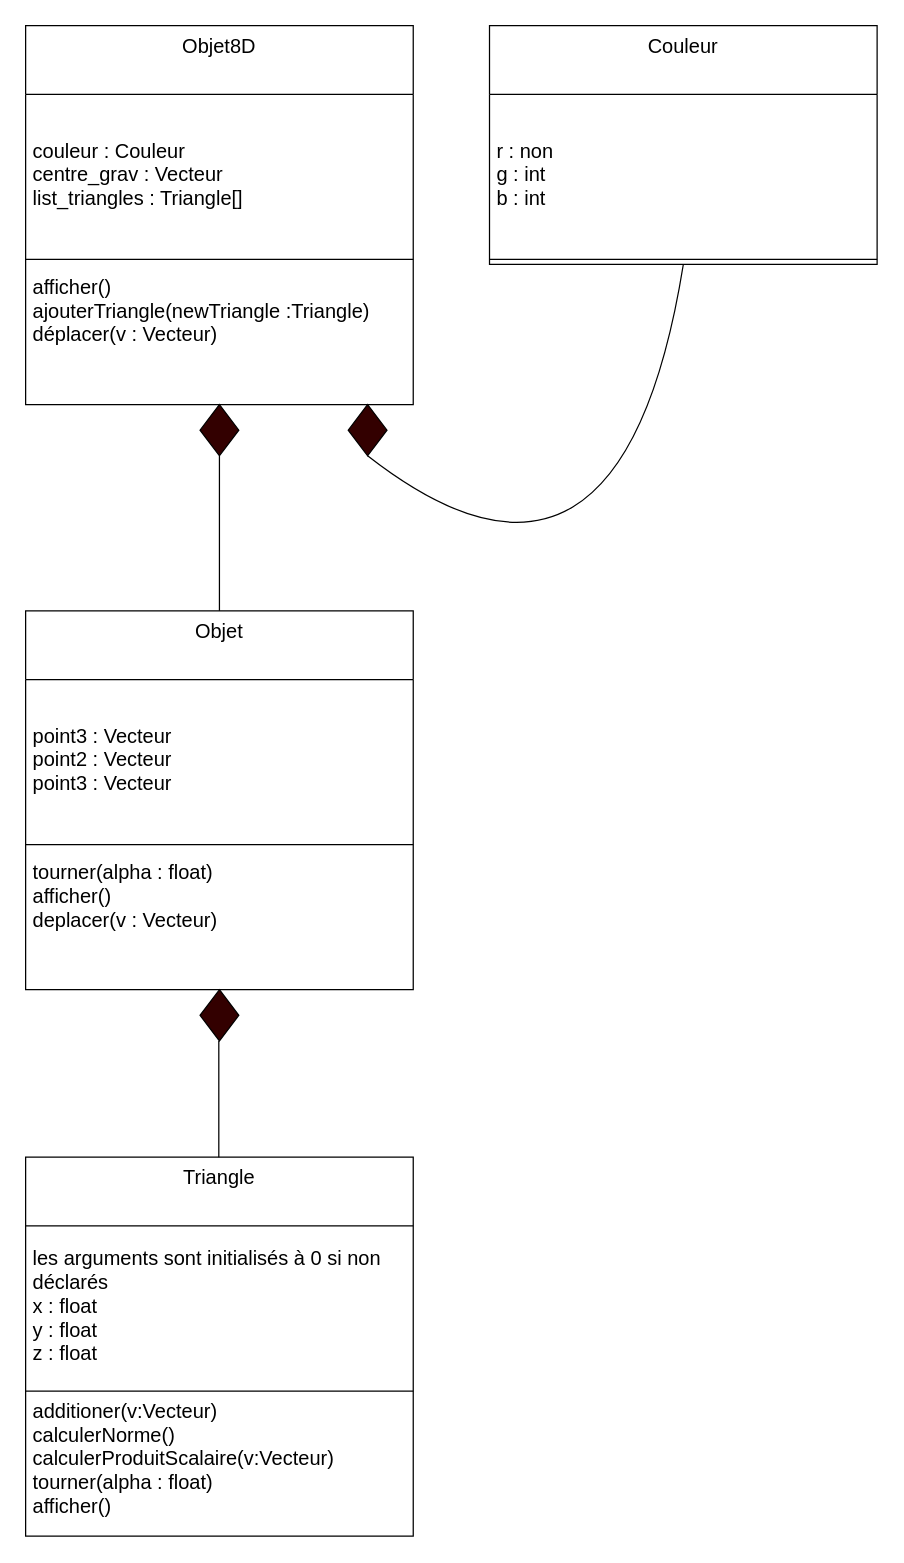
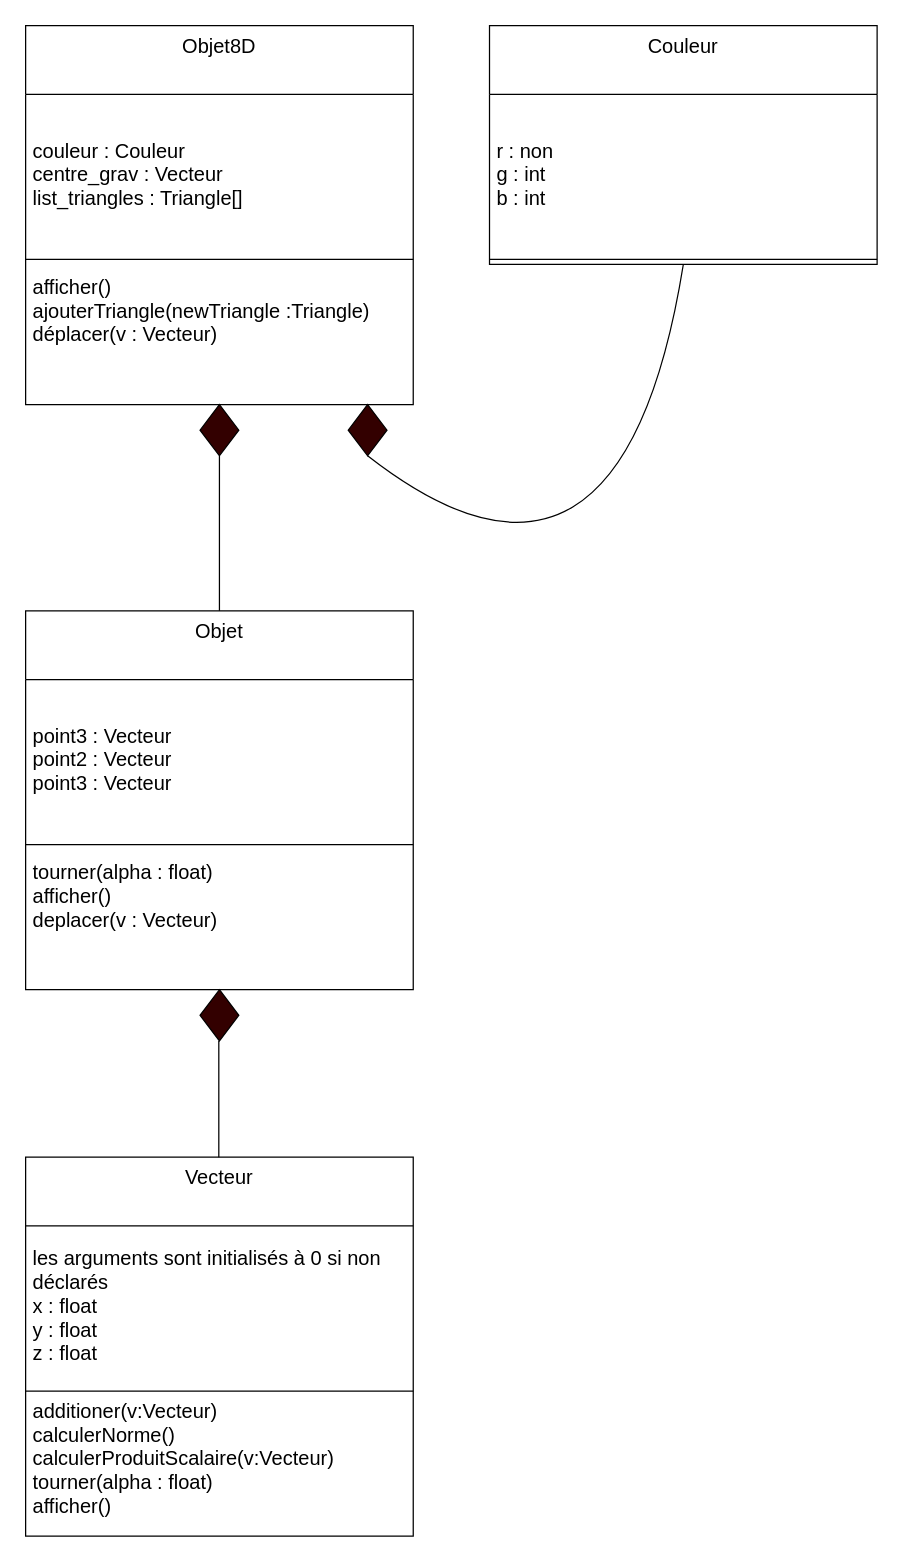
(219, 1178) -> (219, 1178)
